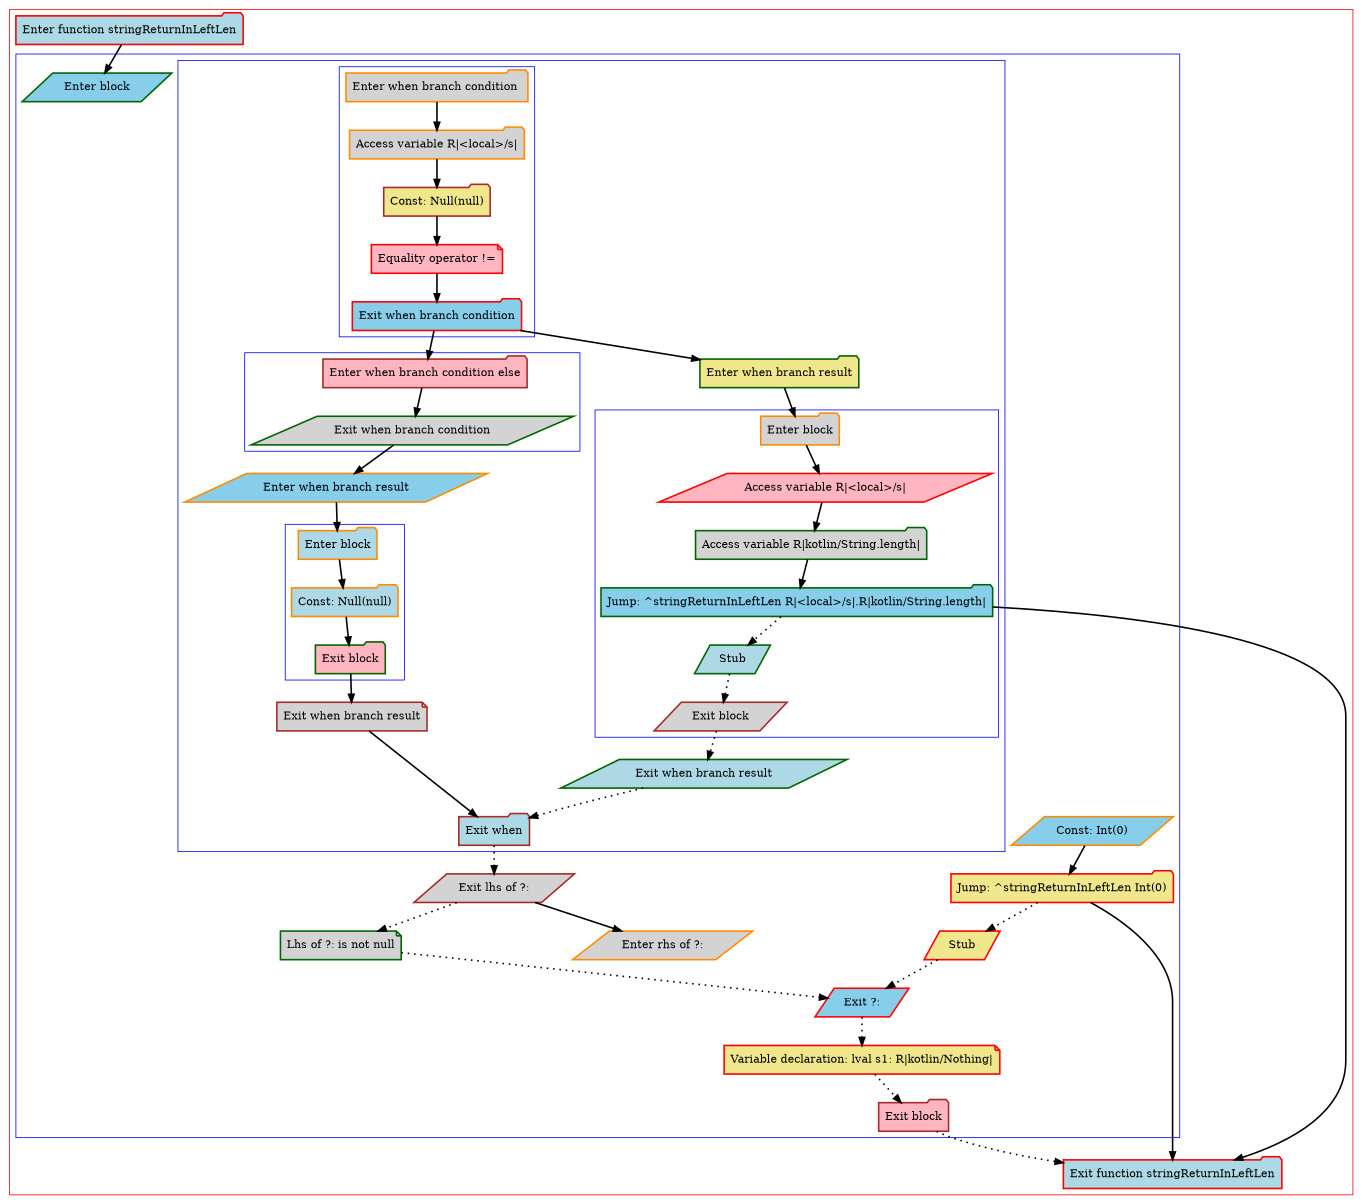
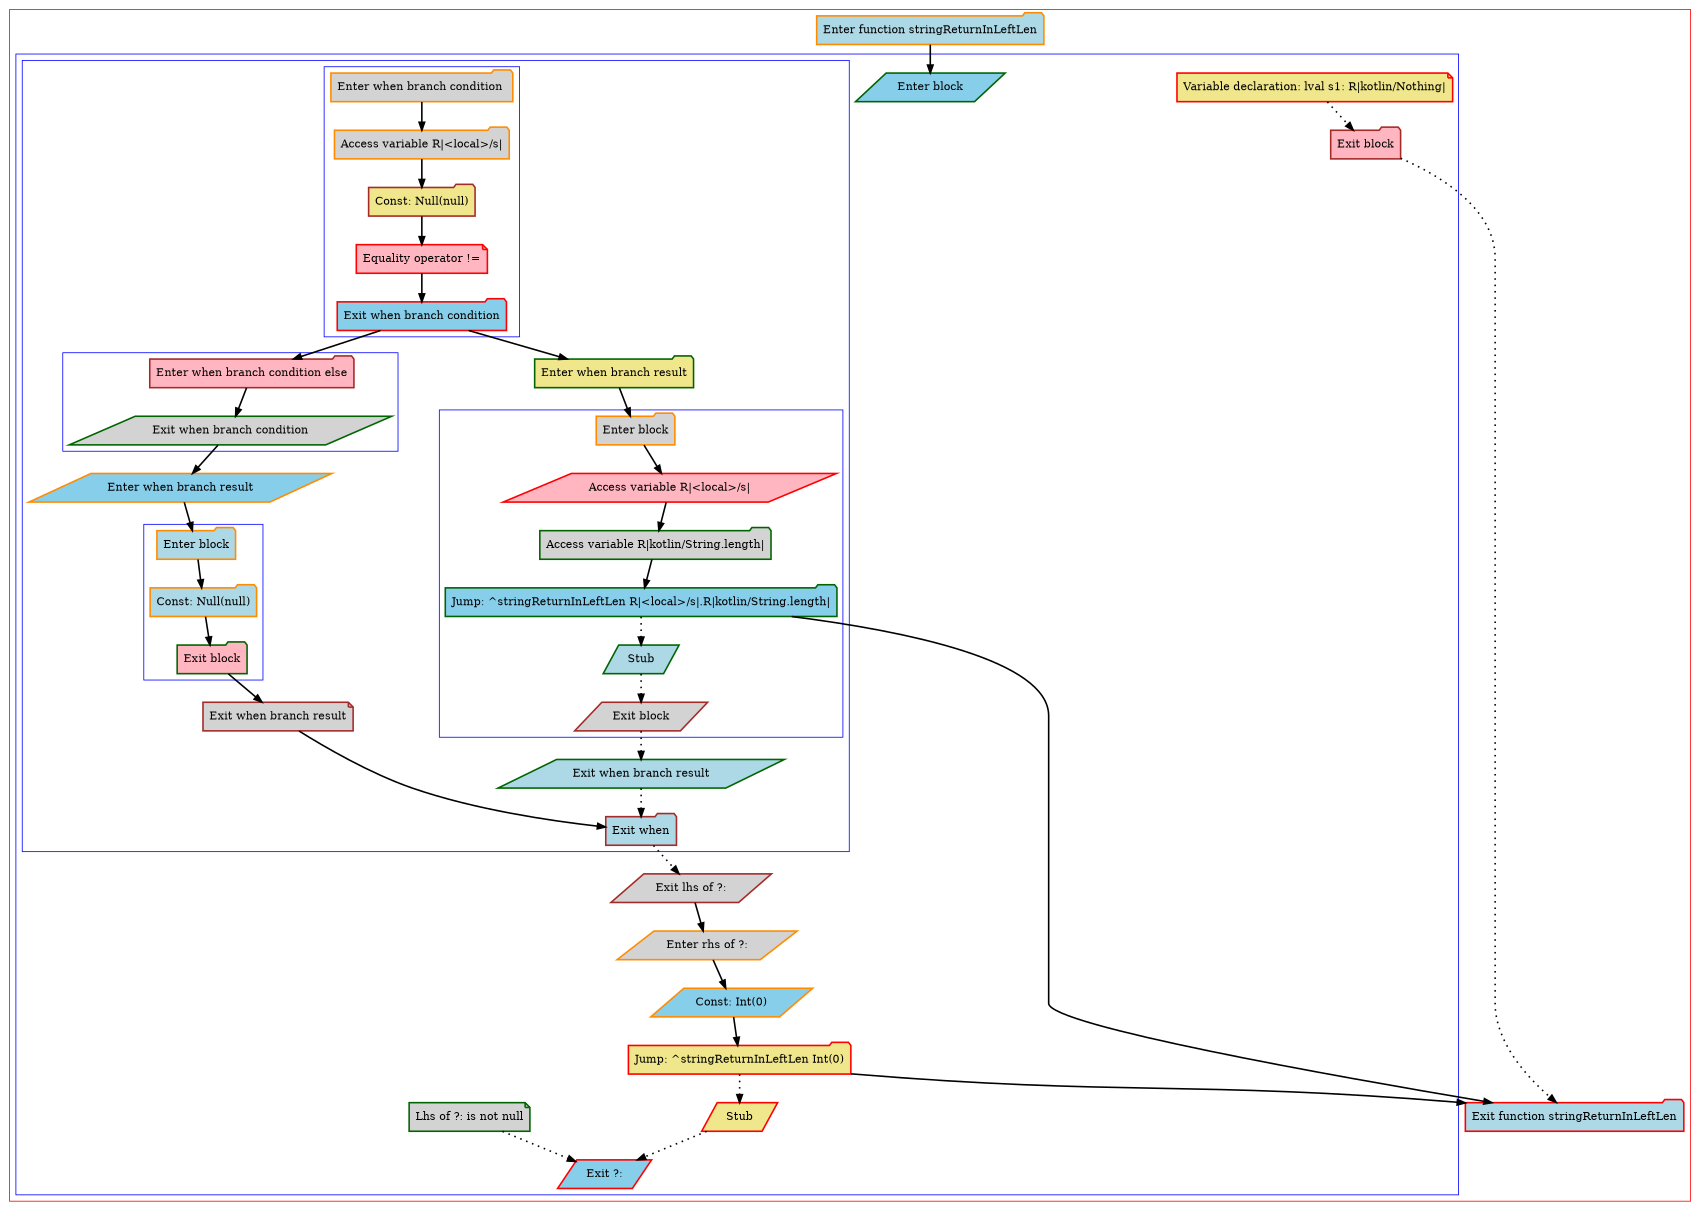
(129, 30) -> (930, 30)
(421, 915) -> none
none -> (718, 970)
(862, 1027) -> none
